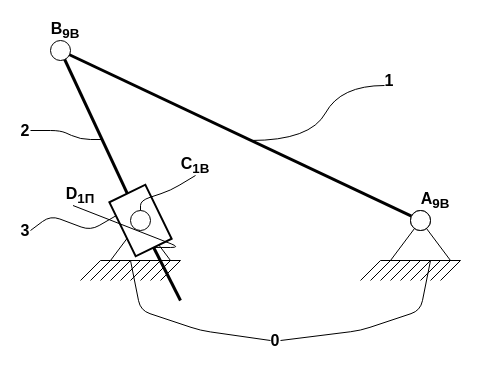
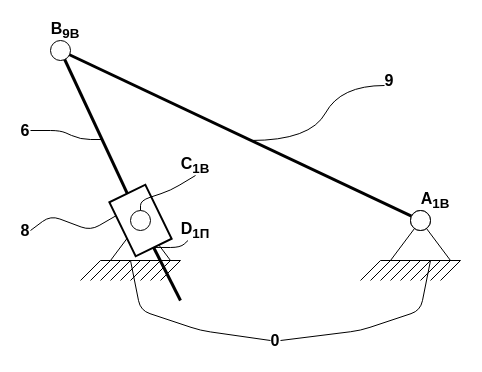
(390, 81) -> (390, 81)
(26, 131) -> (26, 131)
(81, 196) -> (196, 231)
(436, 201) -> (436, 201)
(26, 231) -> (26, 231)
